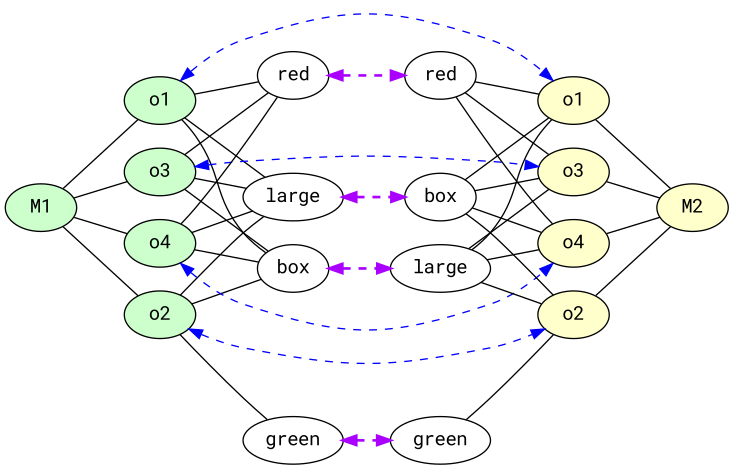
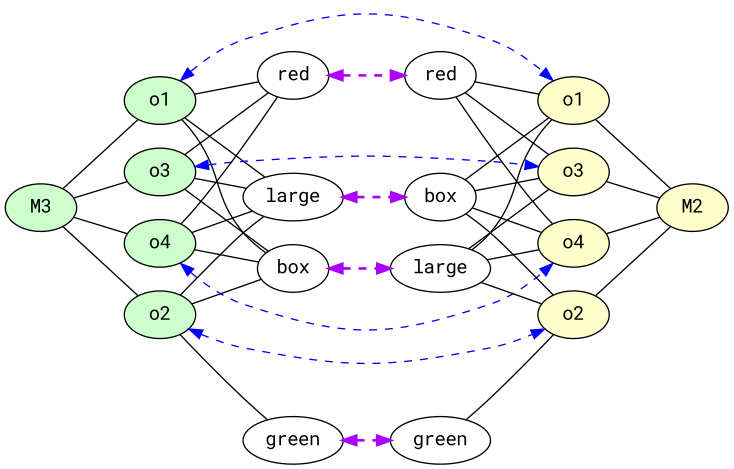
(41, 208) -> (41, 208)
